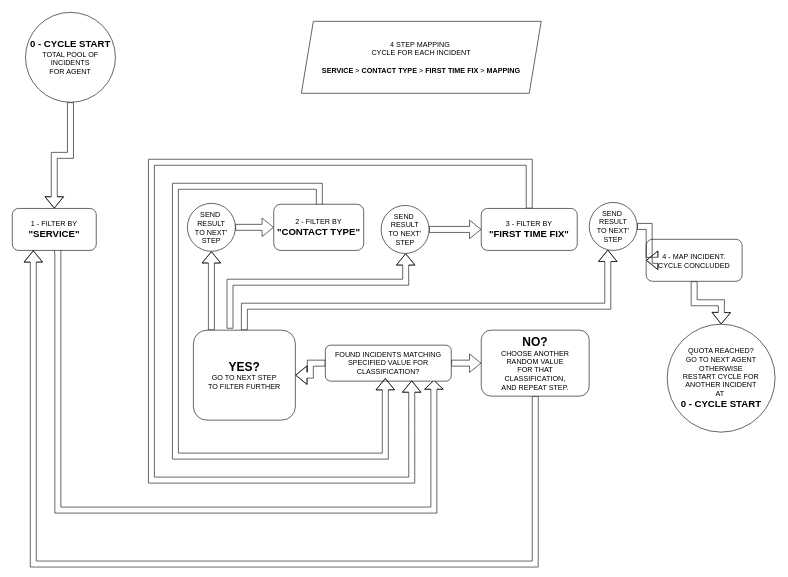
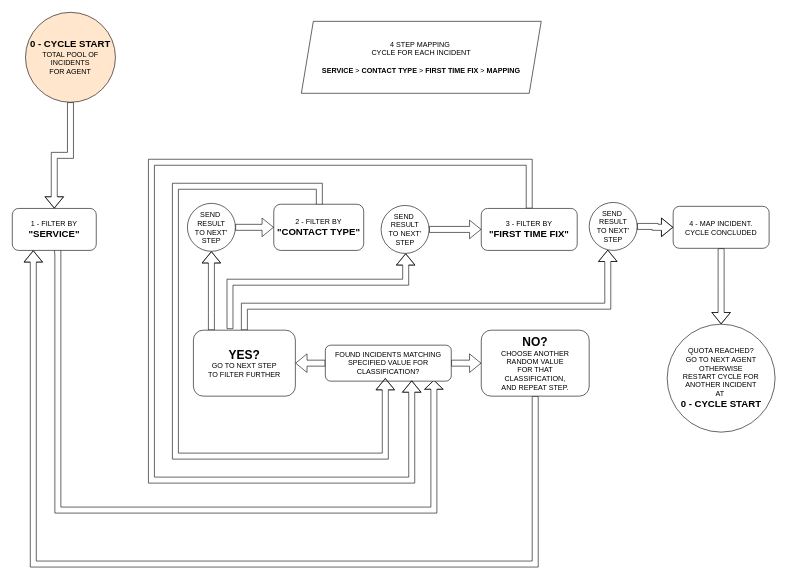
(71, 57) -> (71, 57)
(695, 260) -> (722, 227)
(245, 375) -> (245, 363)
